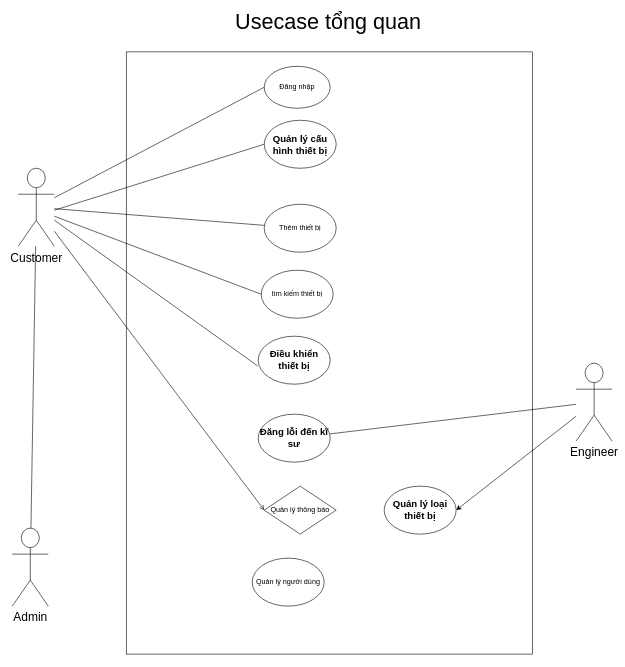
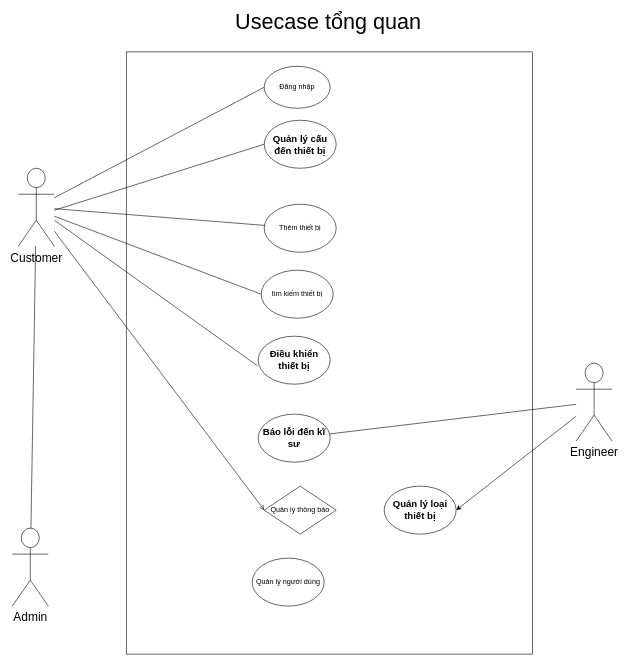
(300, 144) -> (300, 144)
(294, 438) -> (294, 438)
